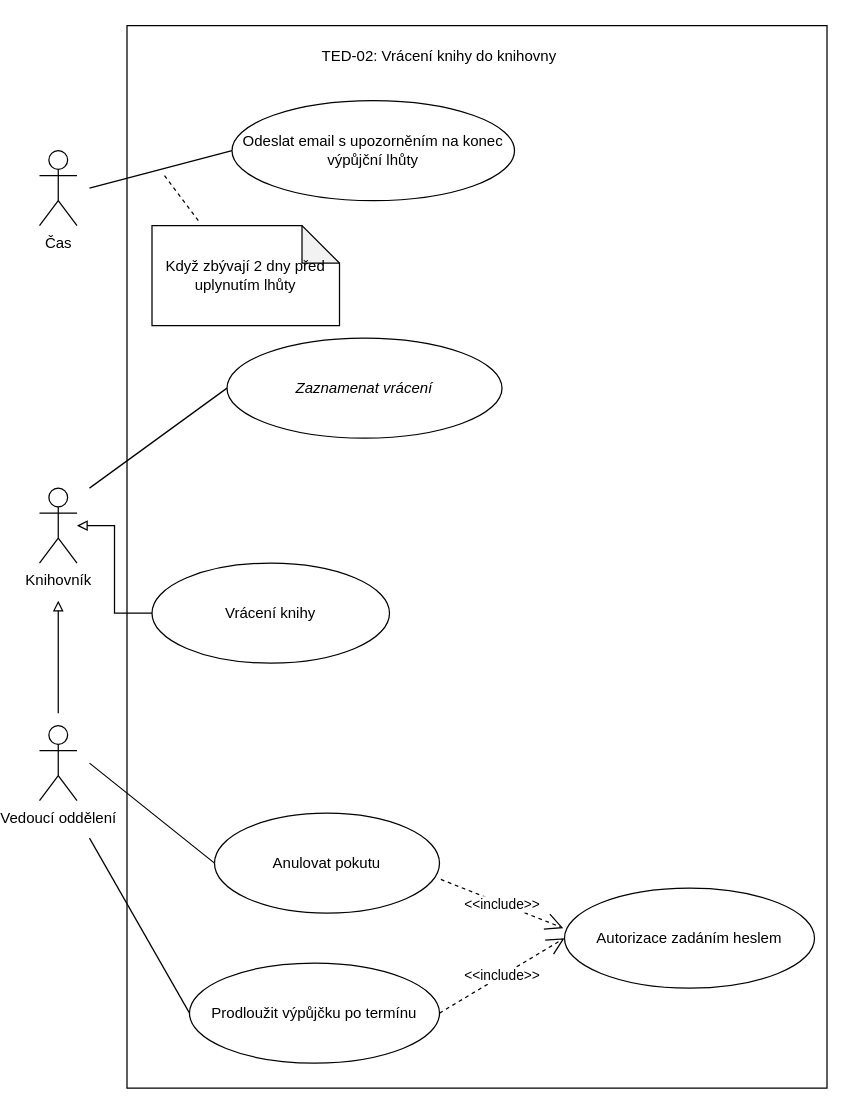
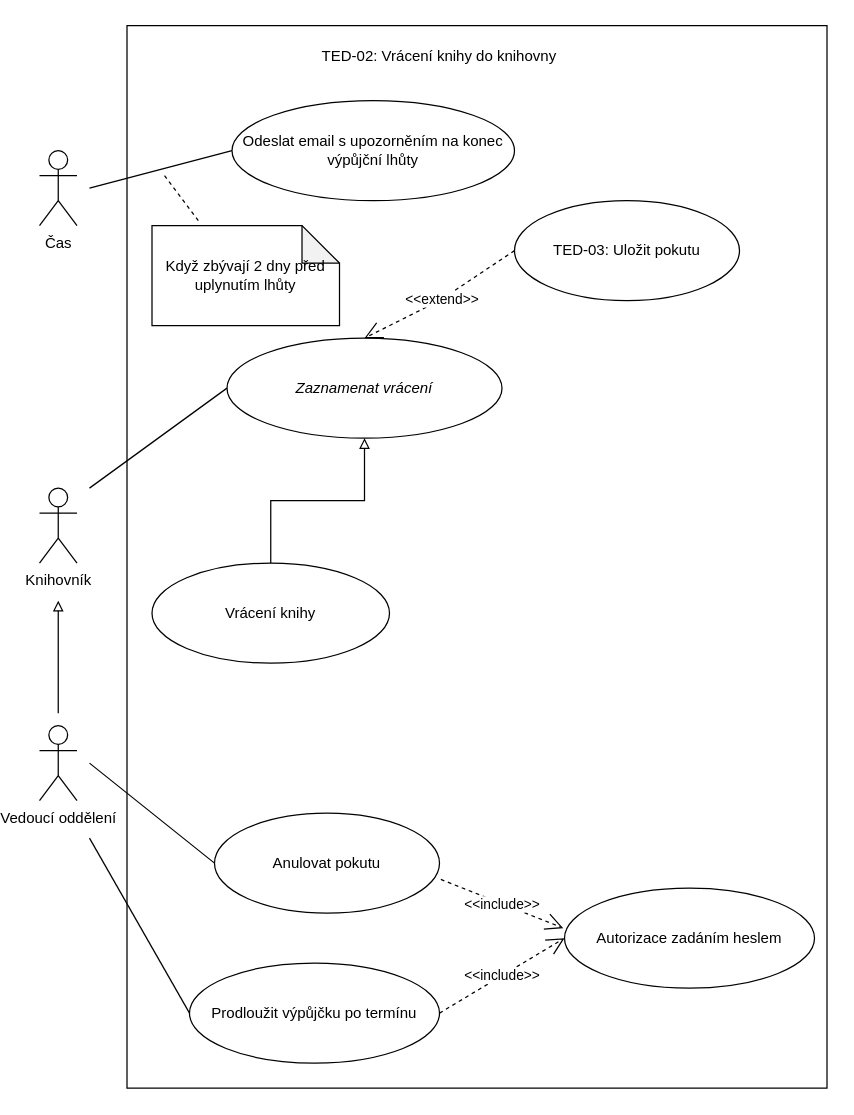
none -> (627, 251)
none -> (444, 298)
(114, 575) -> (312, 501)
